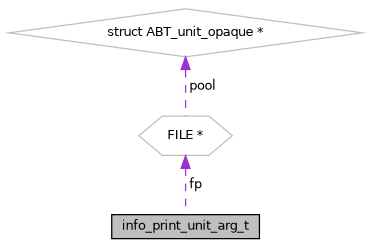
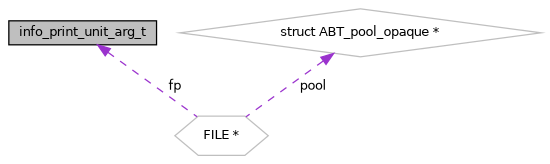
(186, 33) -> (360, 33)
(186, 191) -> (152, 84)
